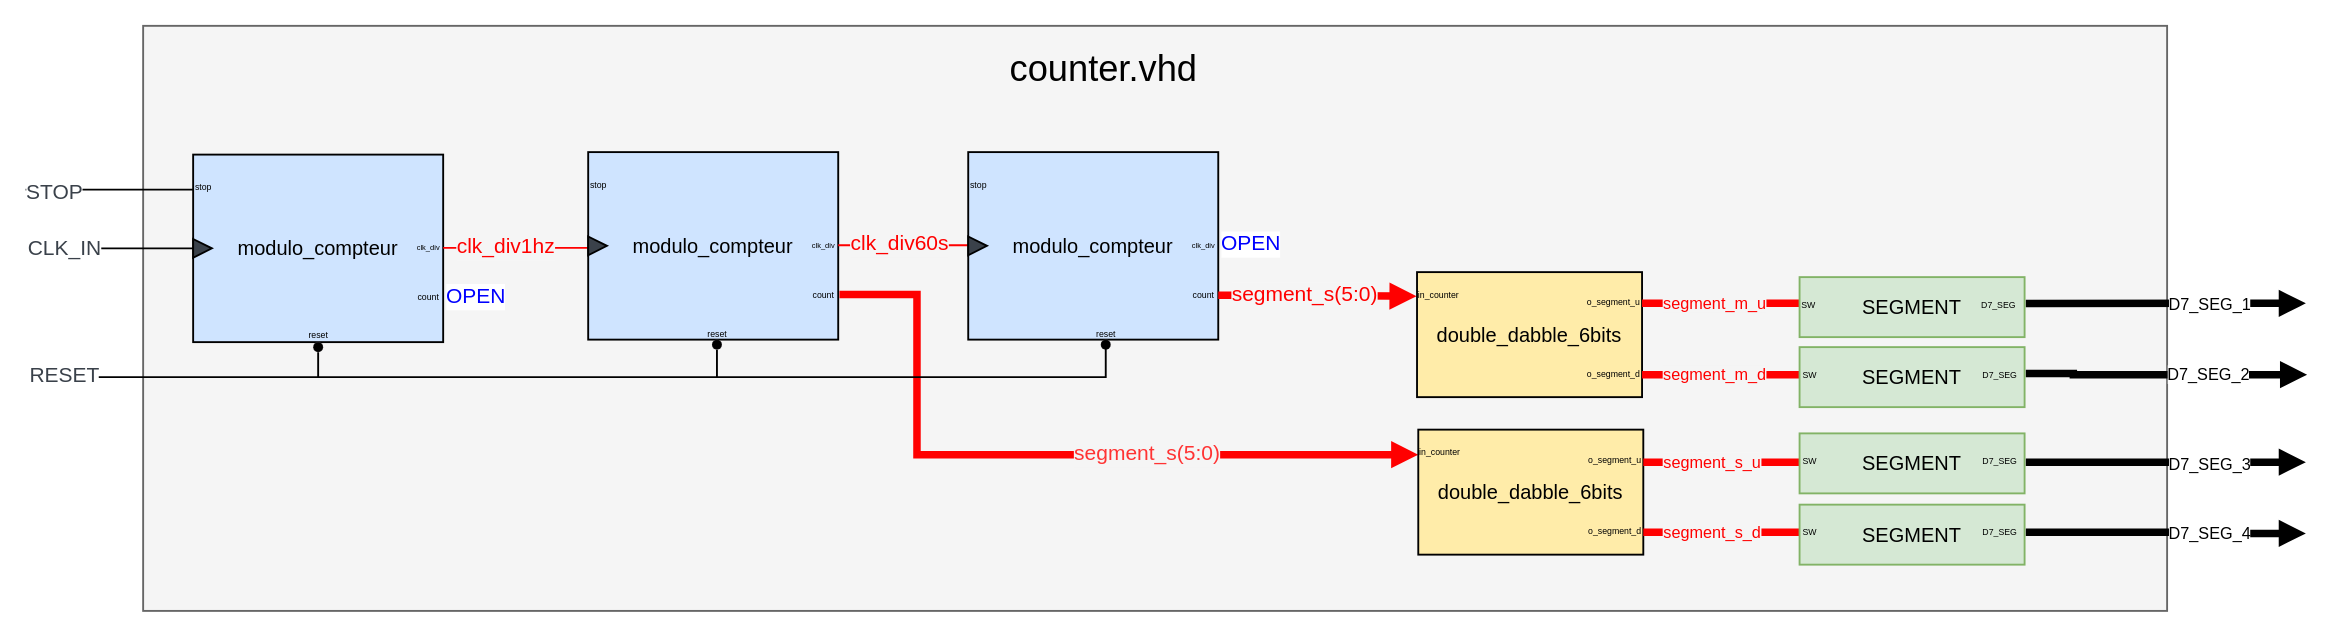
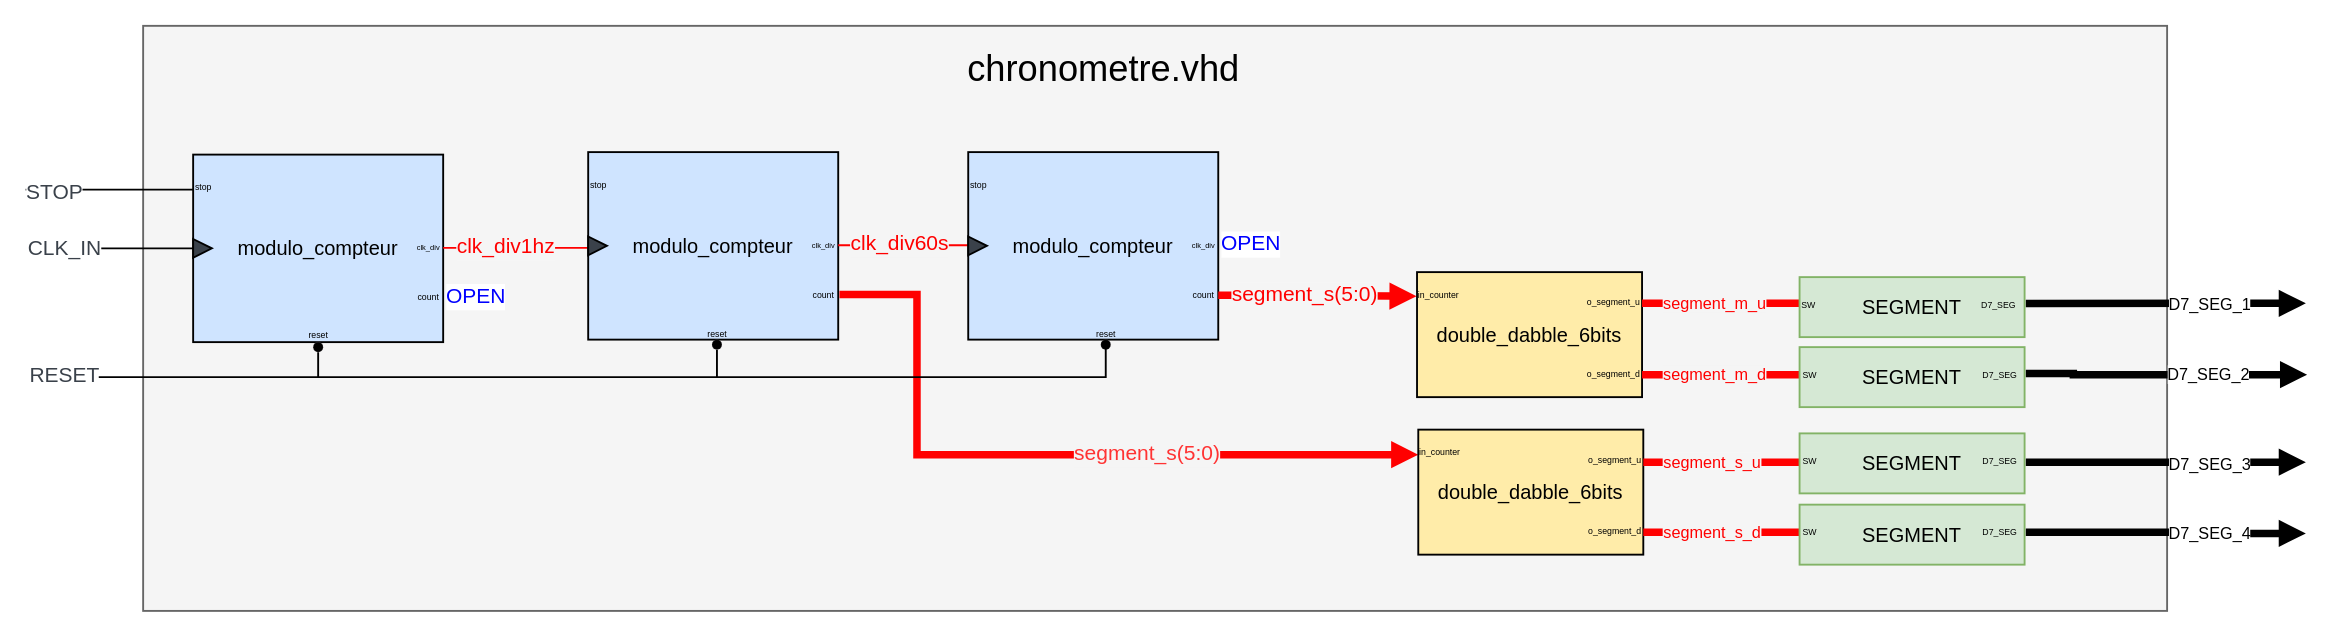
(1104, 69) -> (1104, 69)
